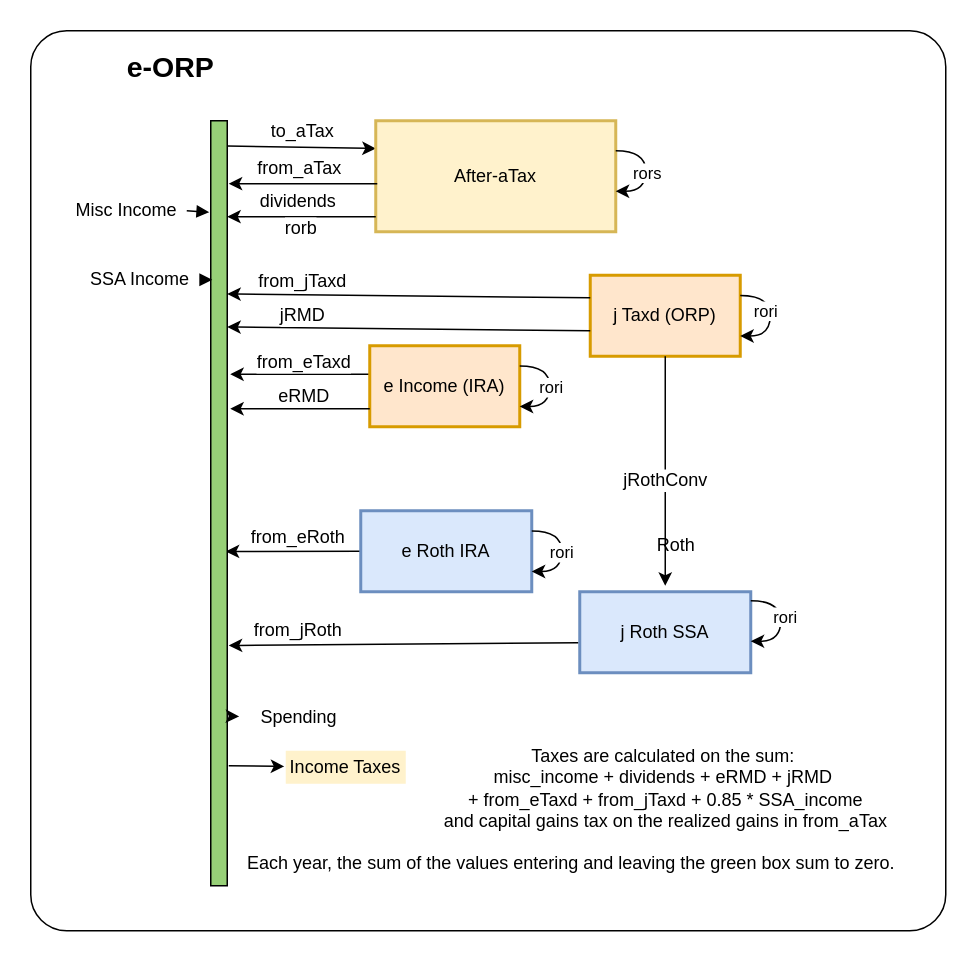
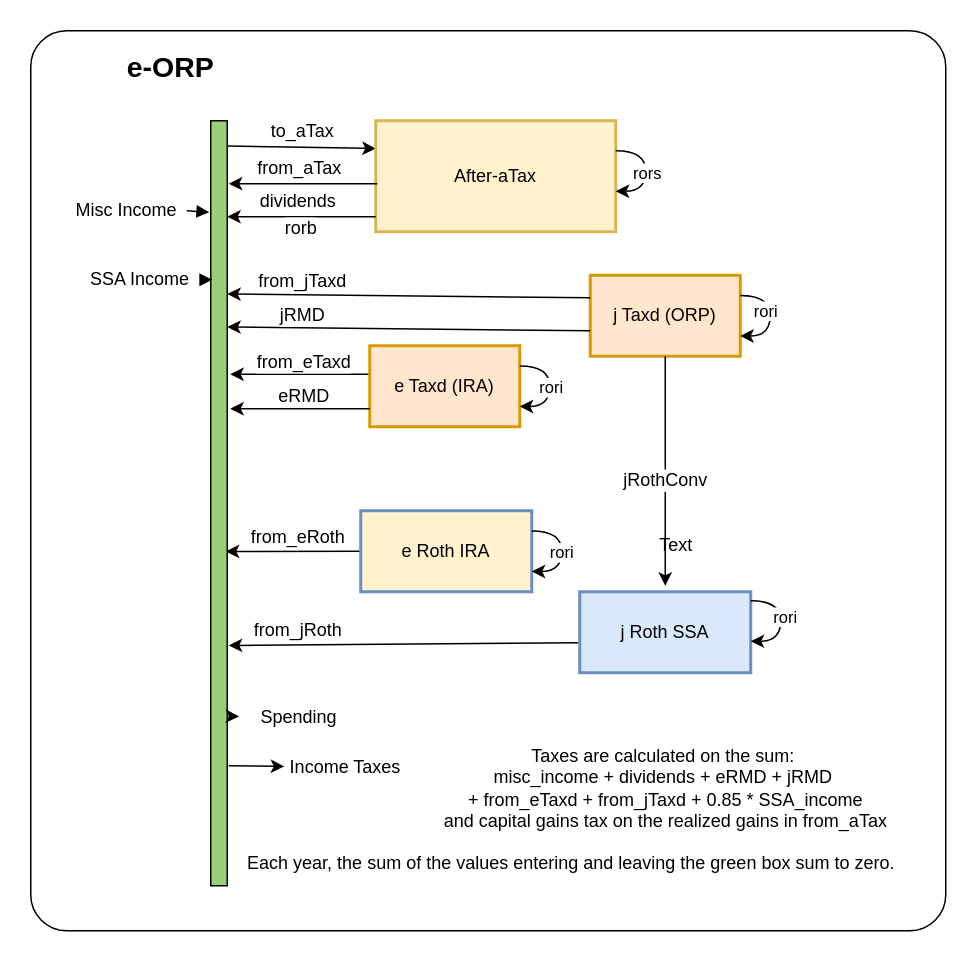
(445, 386) -> (445, 386)
(677, 545) -> (677, 545)
(446, 551) -> (446, 551)
(346, 767) -> (346, 767)
